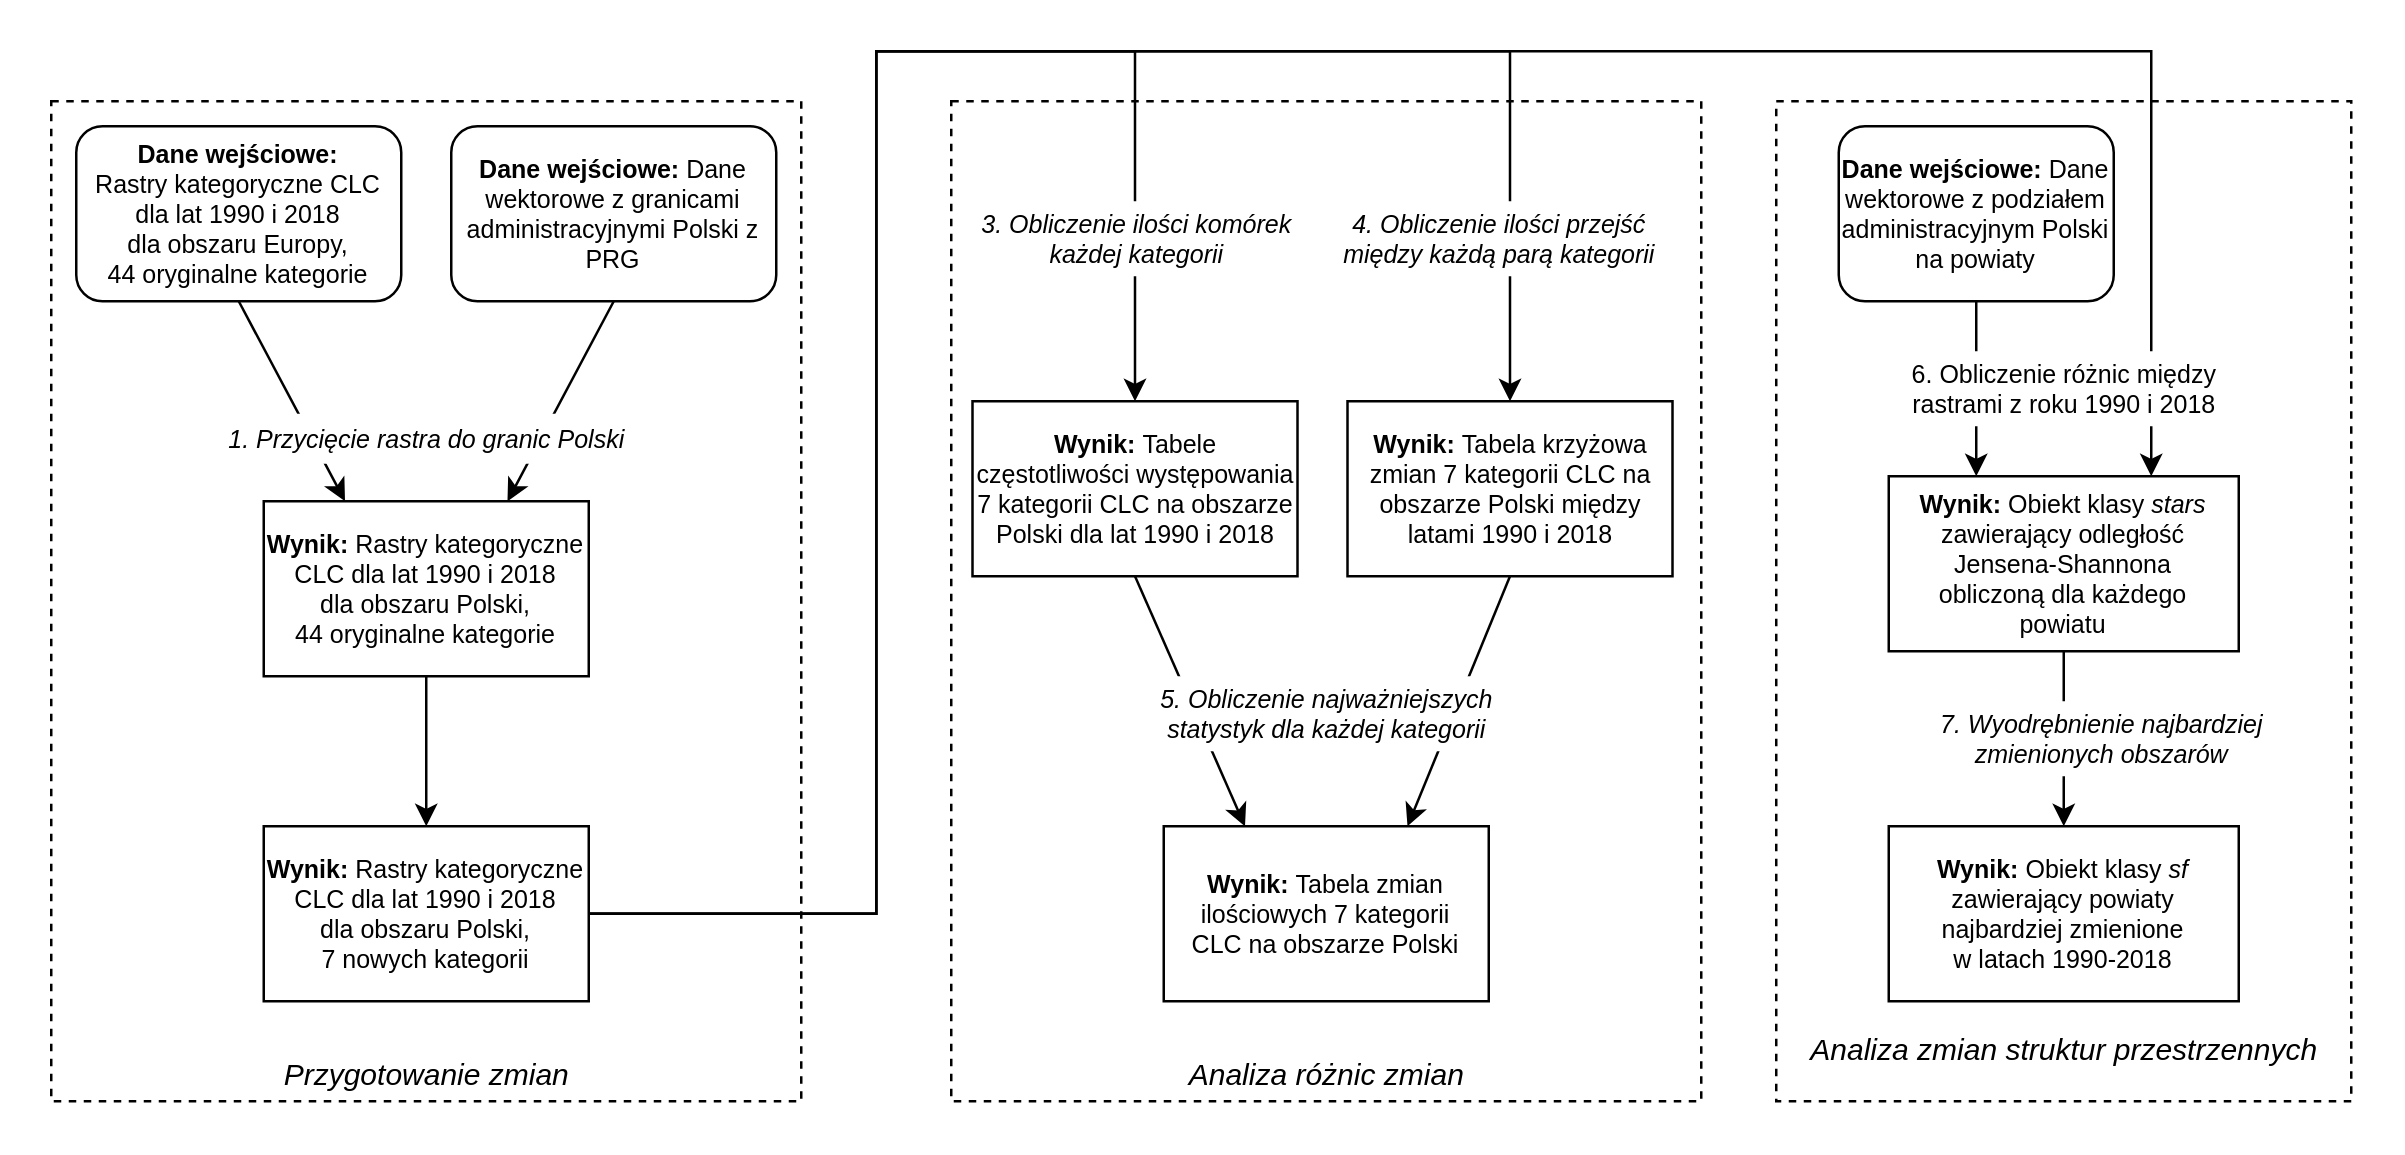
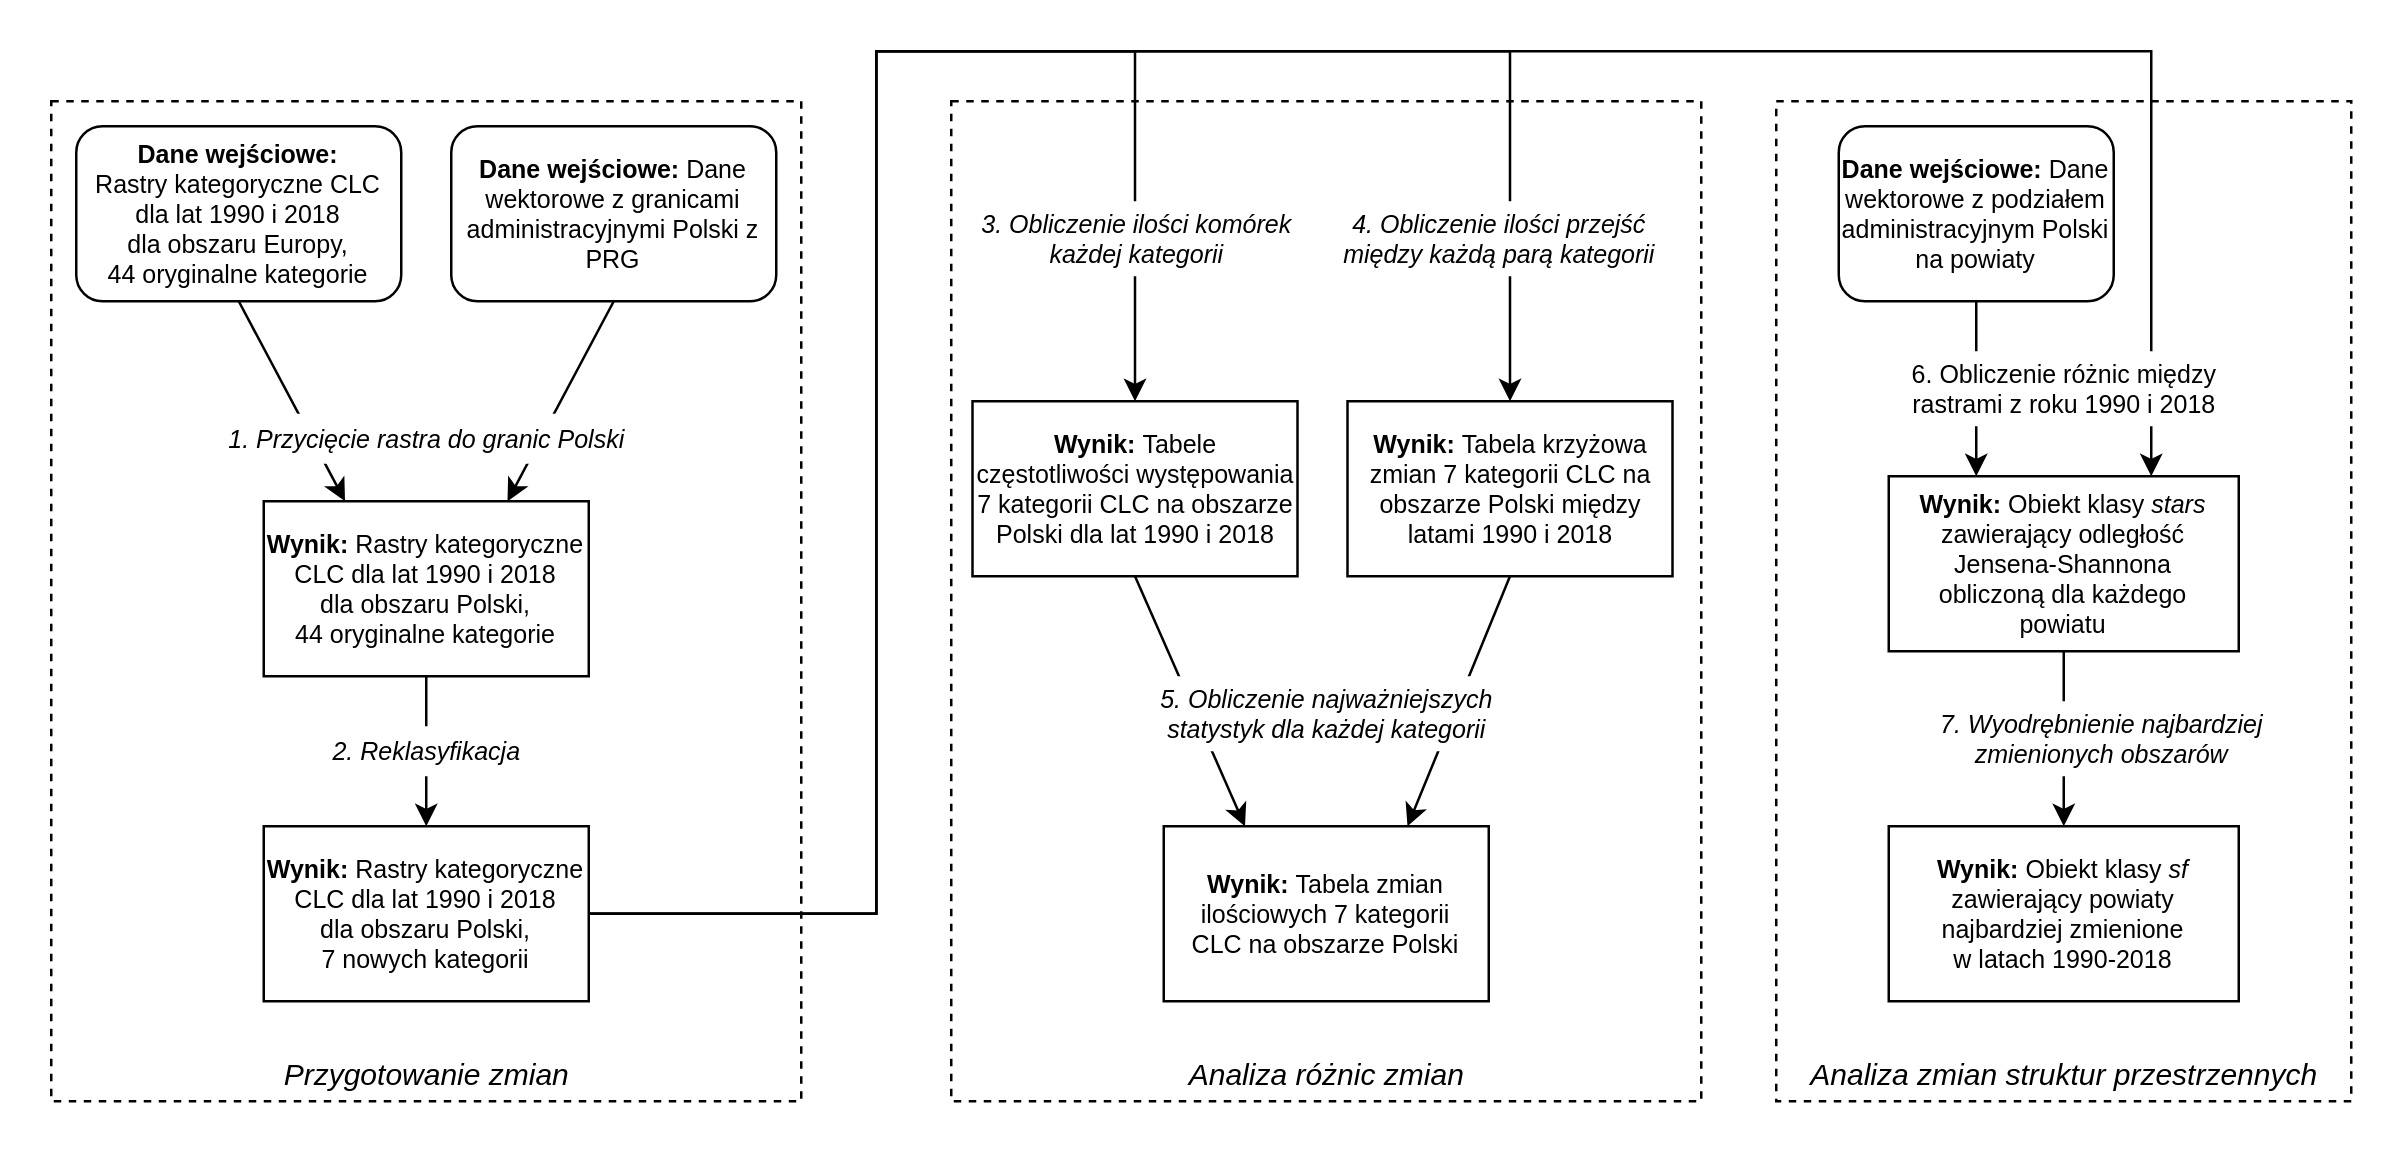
none -> (426, 751)
(2064, 1051) -> (2064, 1076)
